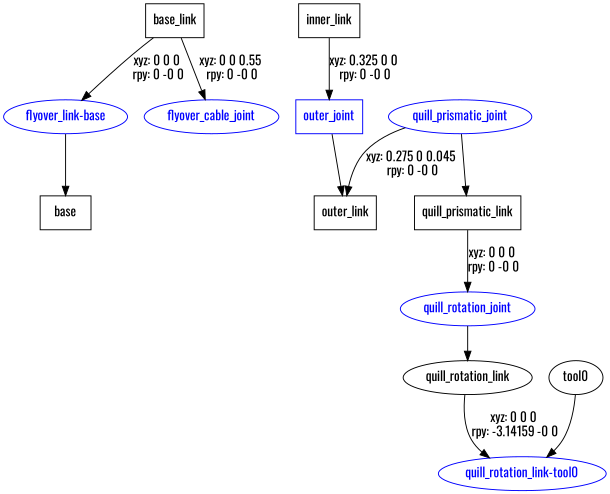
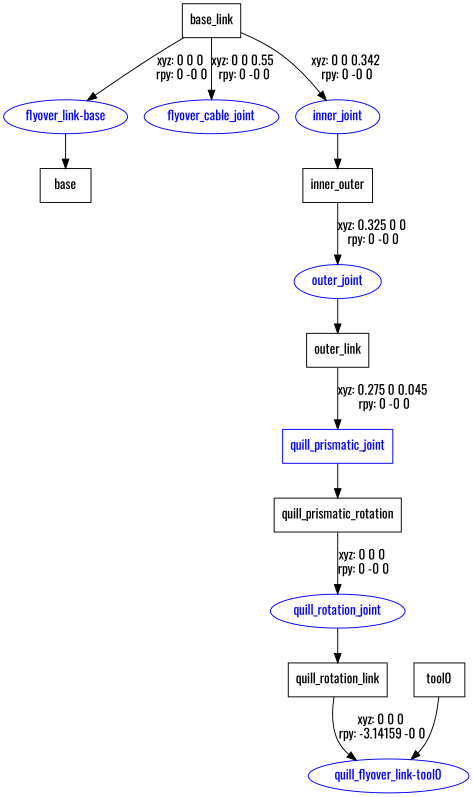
(329, 21) -> (338, 186)
(329, 117) -> (338, 282)
none -> (338, 117)
(460, 117) -> (338, 446)
(368, 149) -> (338, 394)
(468, 213) -> (338, 515)
(468, 378) -> (338, 680)
(576, 378) -> (439, 680)
(522, 474) -> (389, 776)
